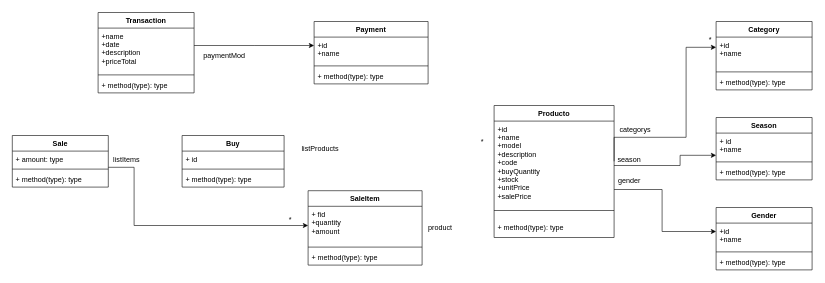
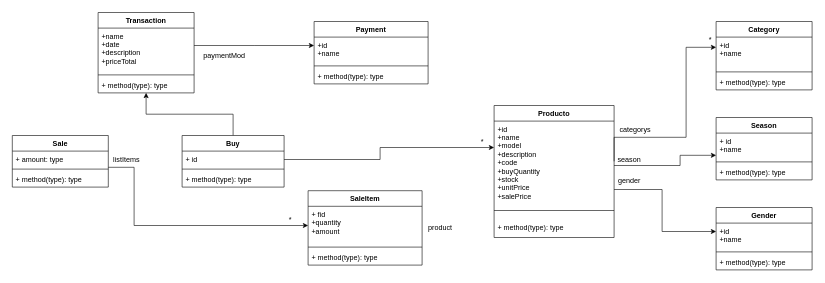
none -> (233, 114)
none -> (434, 147)
(320, 149) -> none
